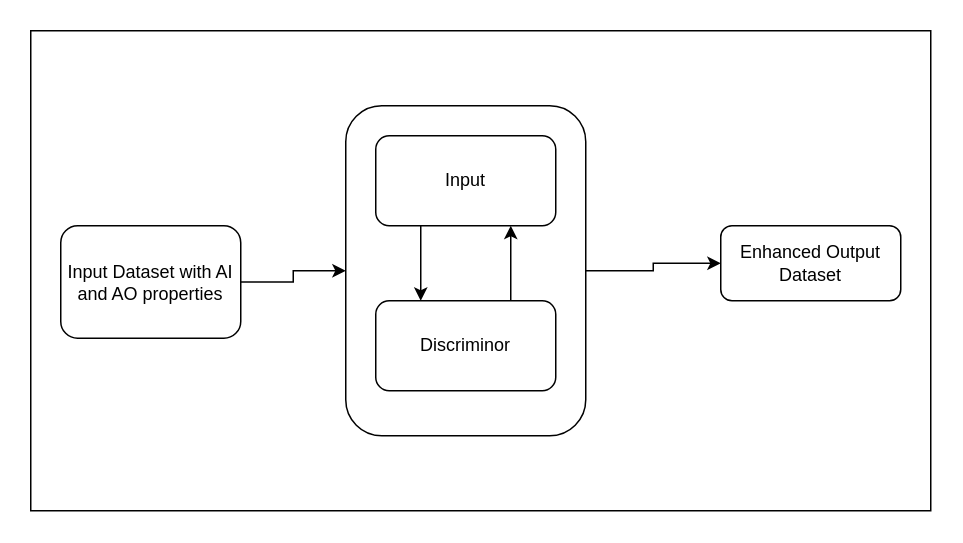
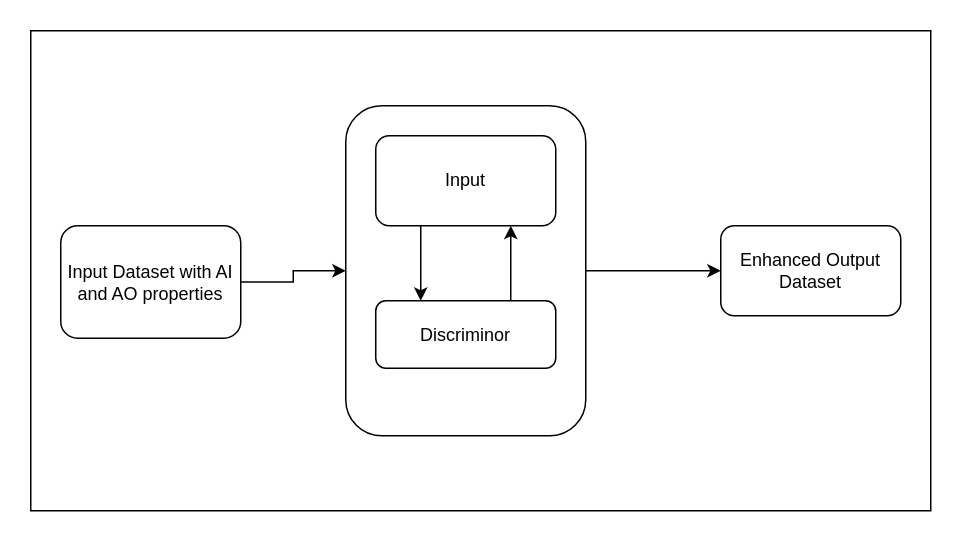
(811, 263) -> (811, 271)
(466, 346) -> (466, 335)
